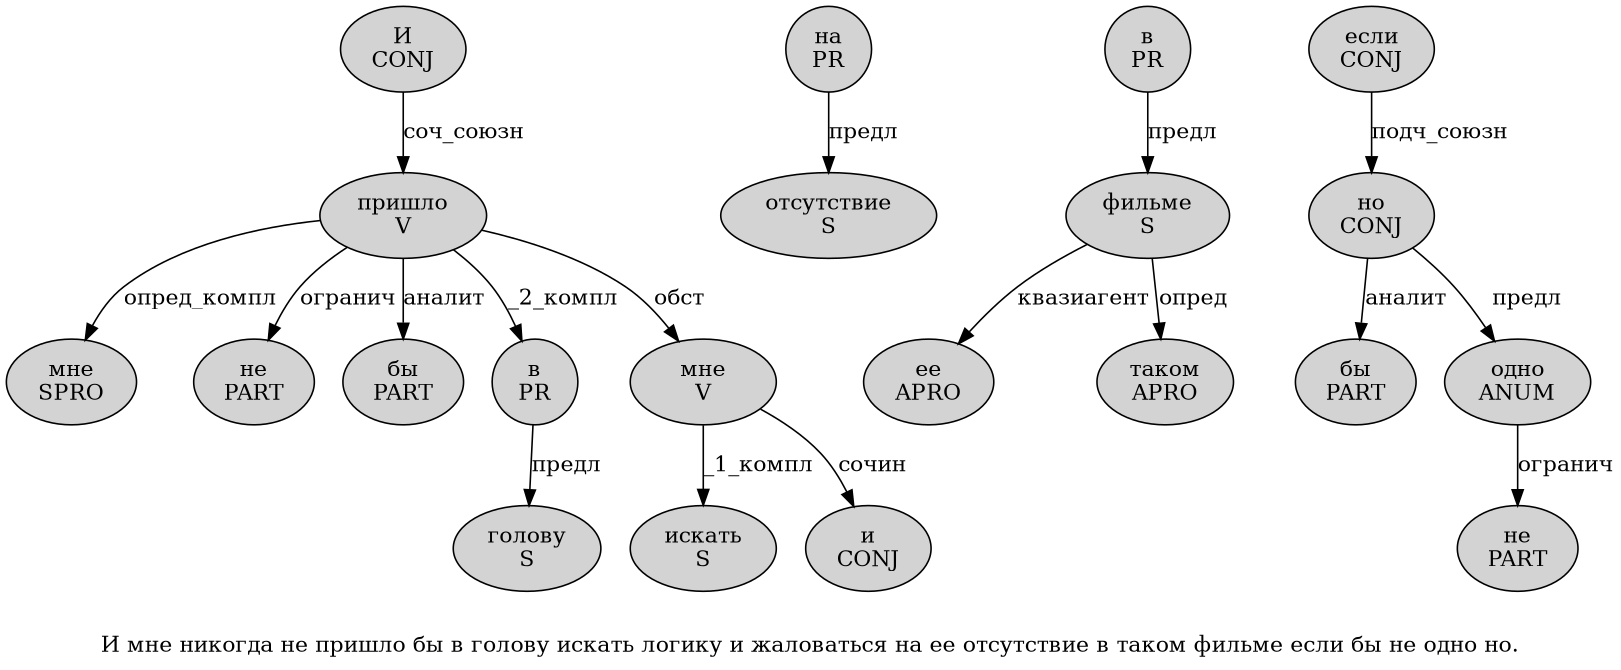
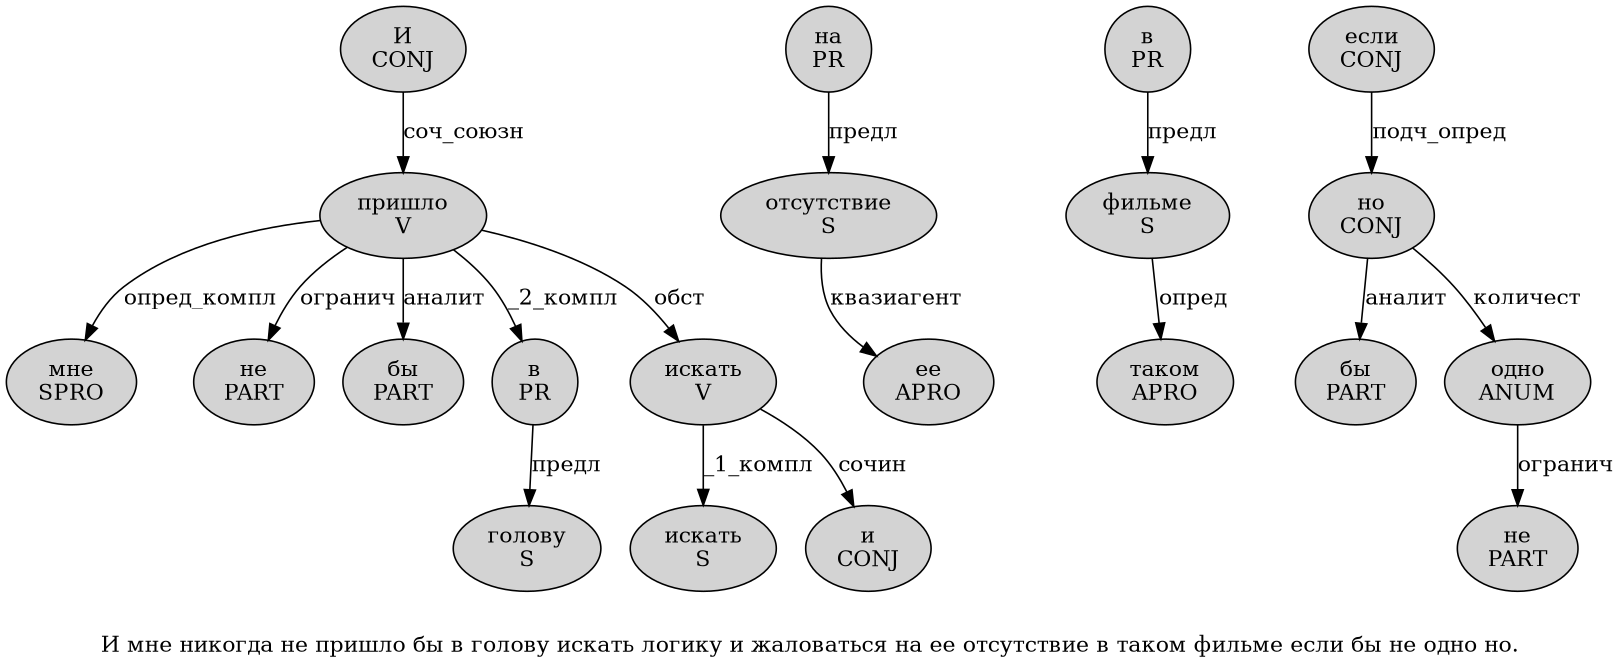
(1440, 132) -> (1440, 132)
(1024, 282) -> (829, 309)
(1527, 299) -> (1527, 299)
(703, 382) -> (703, 382)
